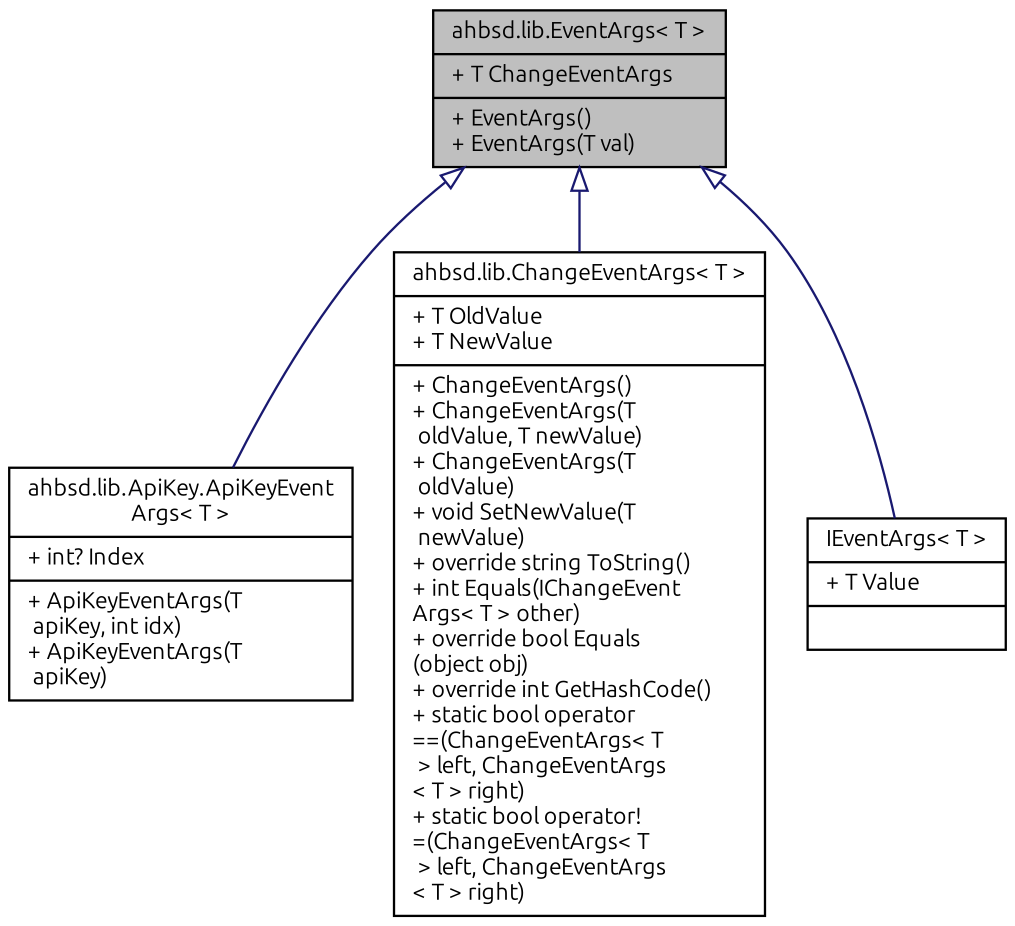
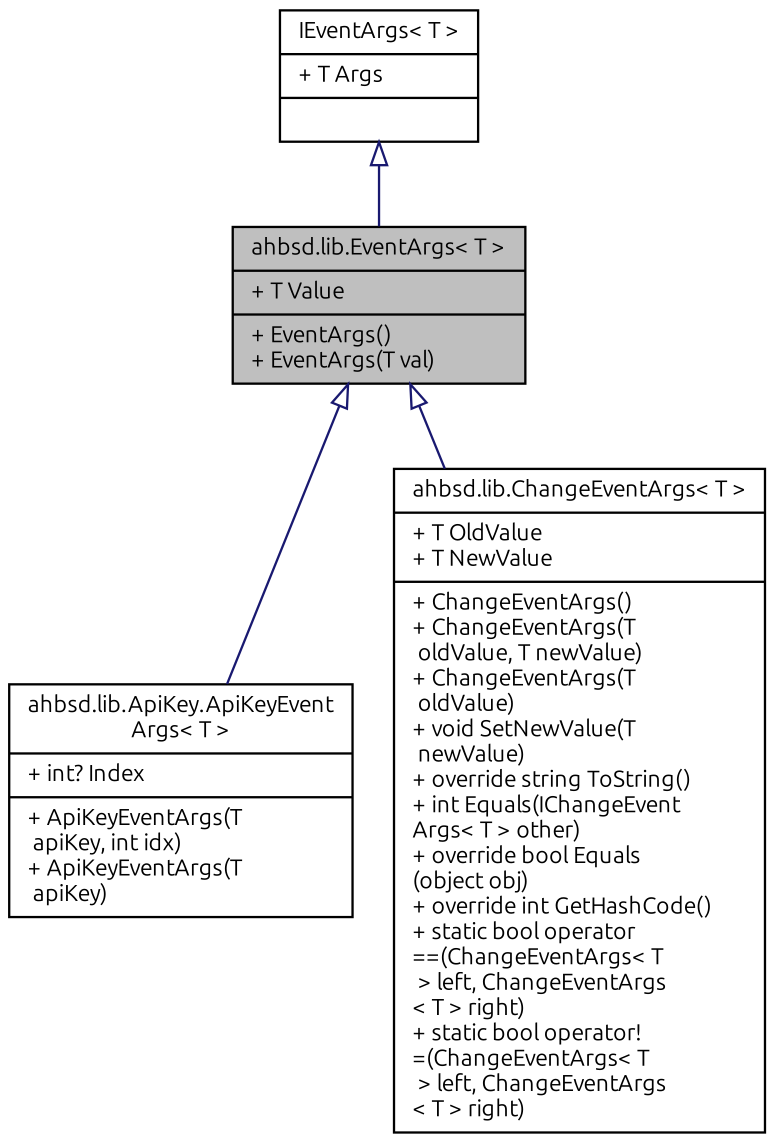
(563, 75) -> (298, 291)
(835, 335) -> (379, 196)
(873, 583) -> (341, 75)
